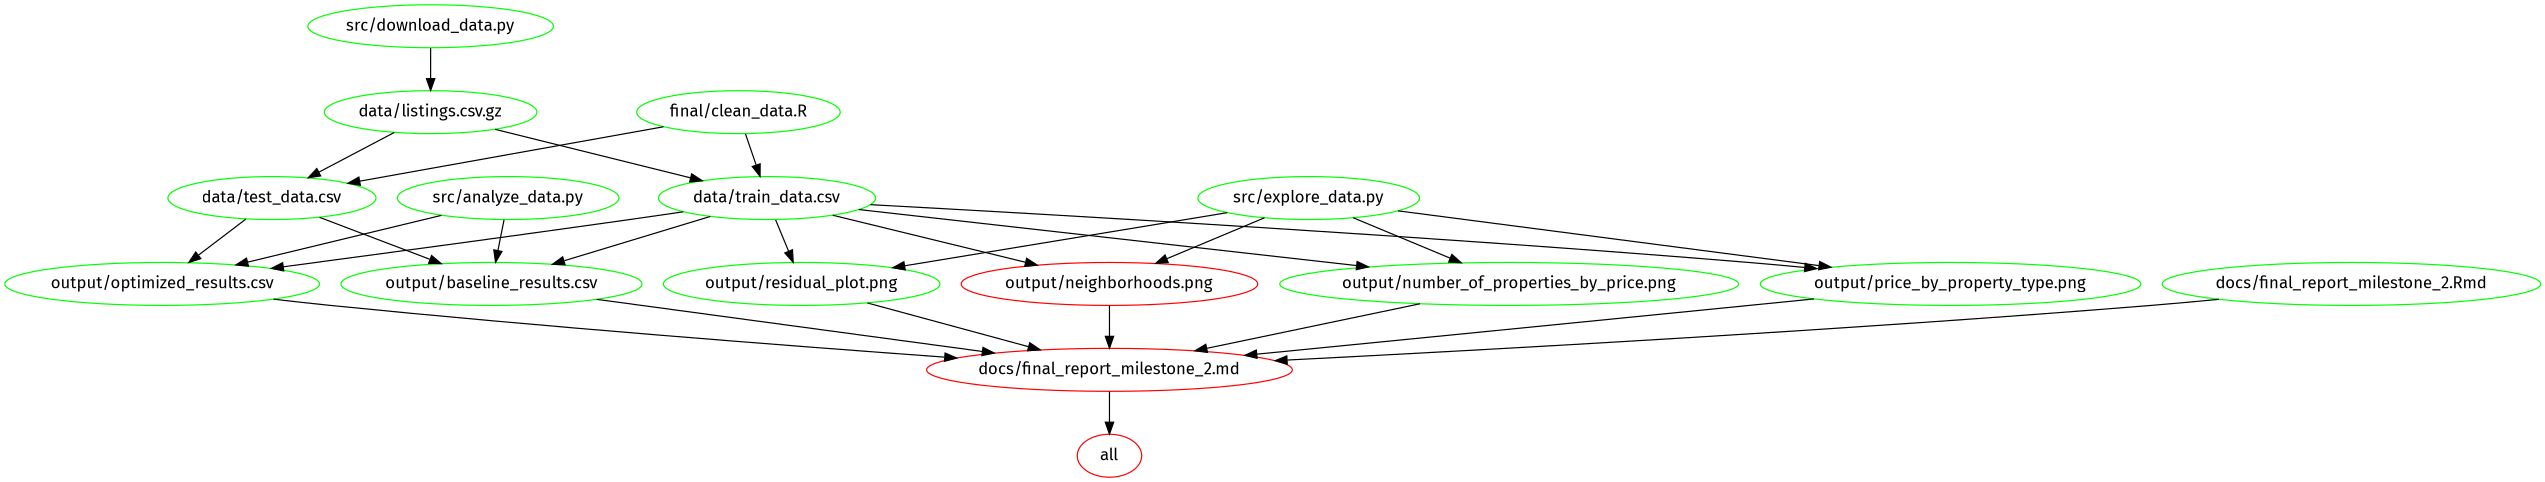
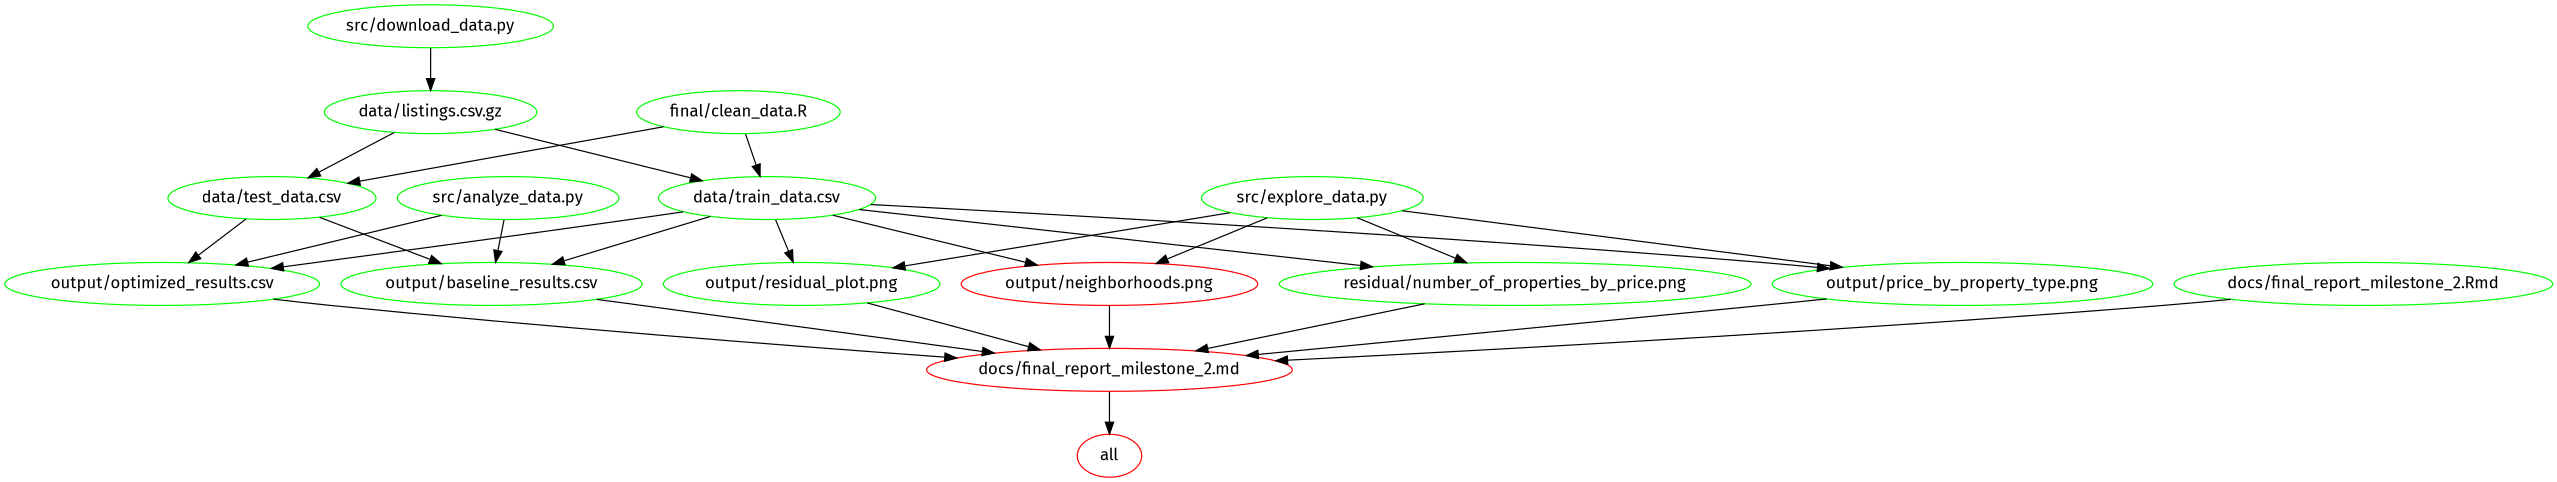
(1509, 284) -> (1515, 284)
